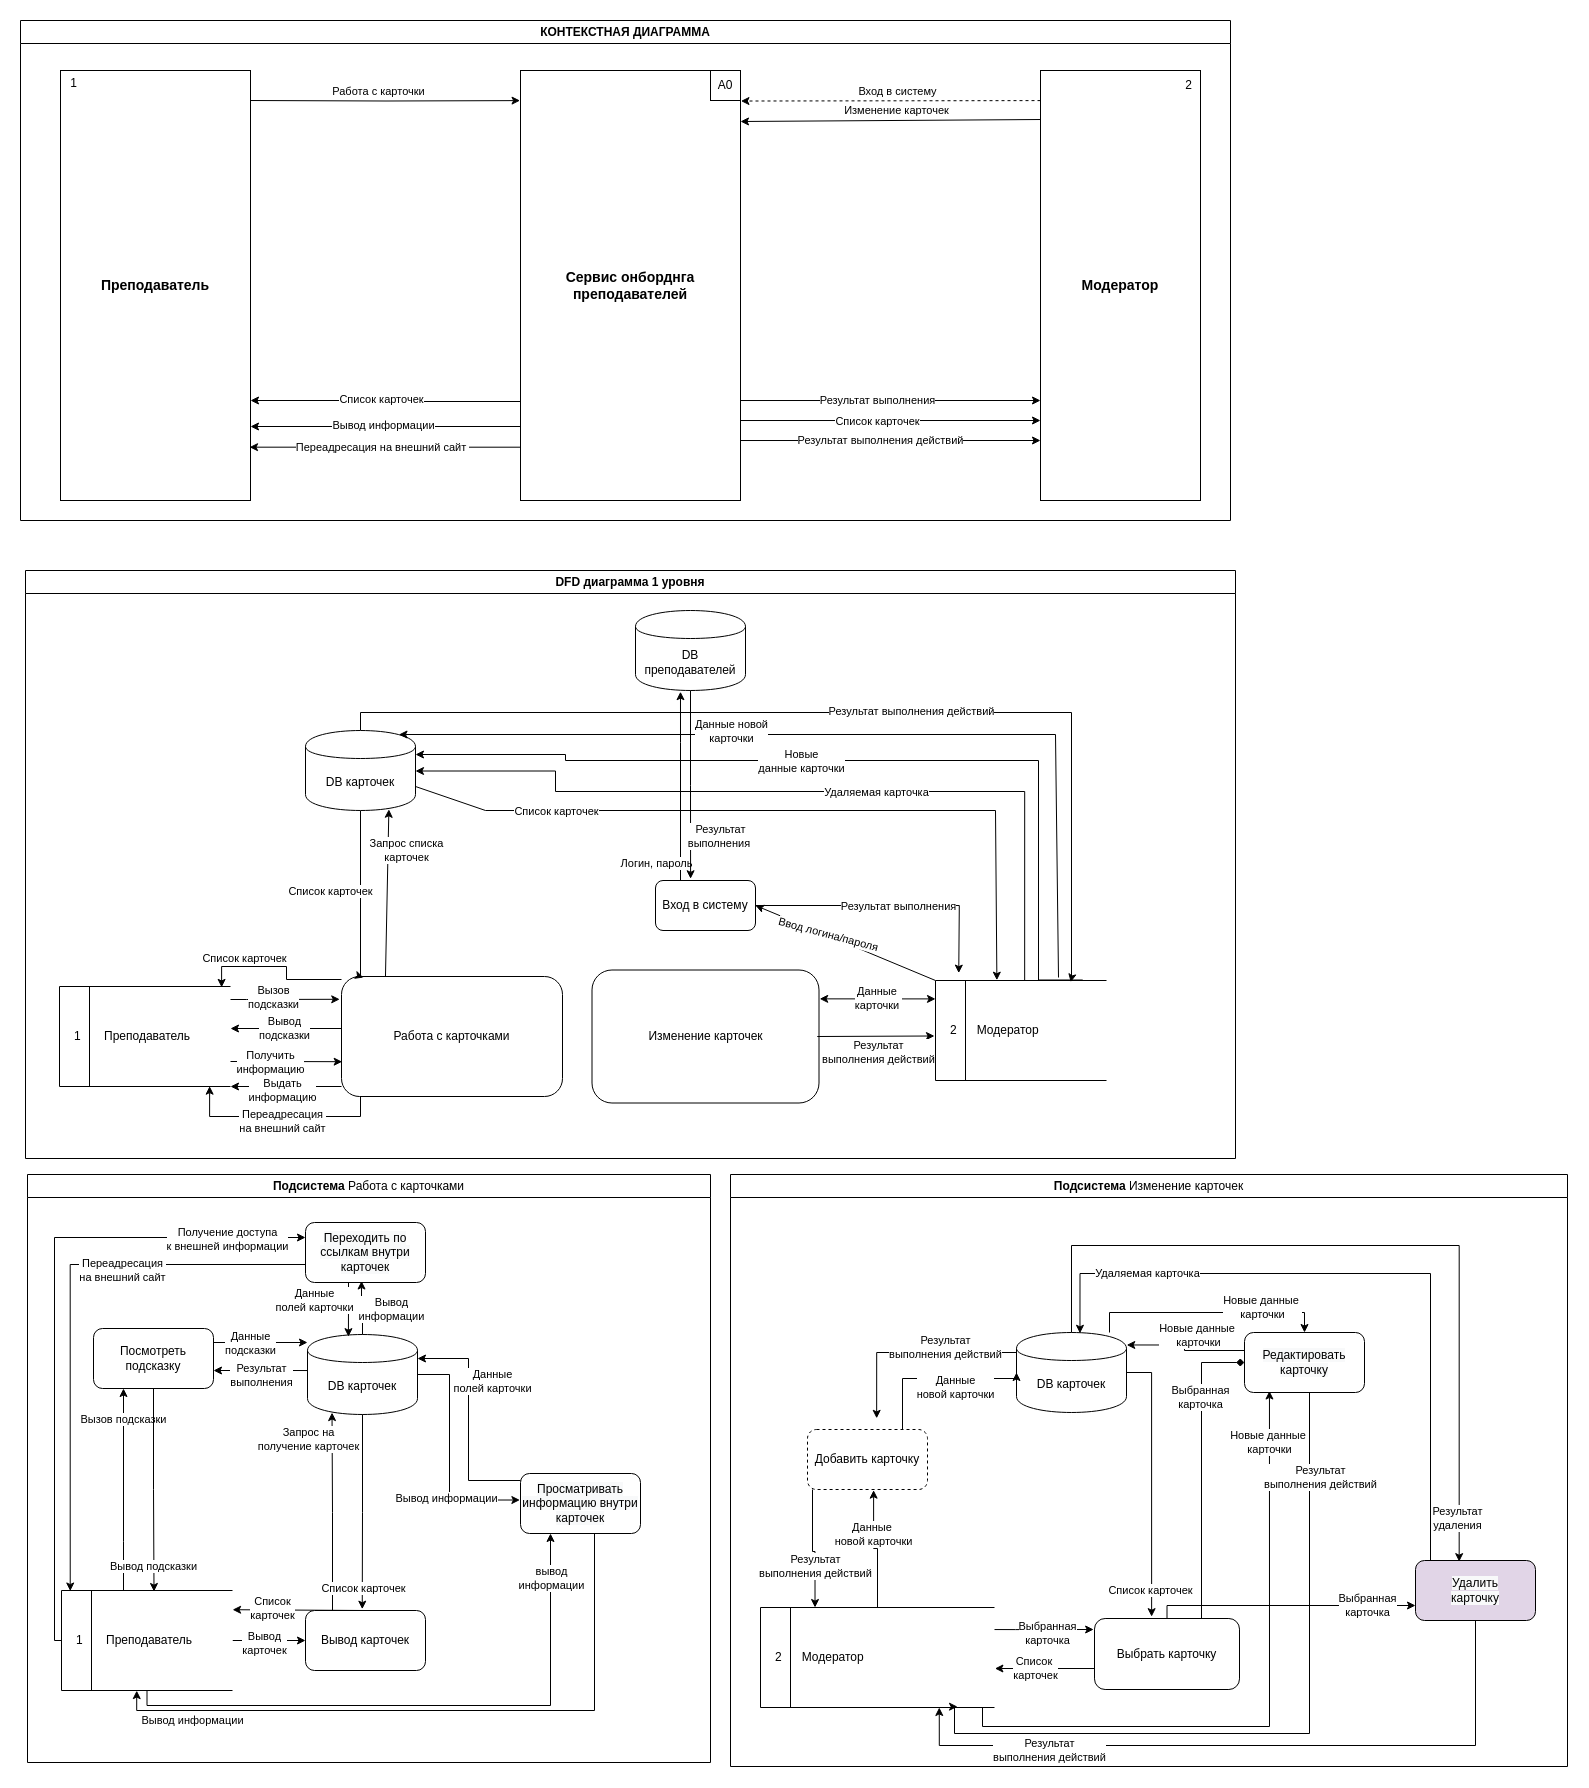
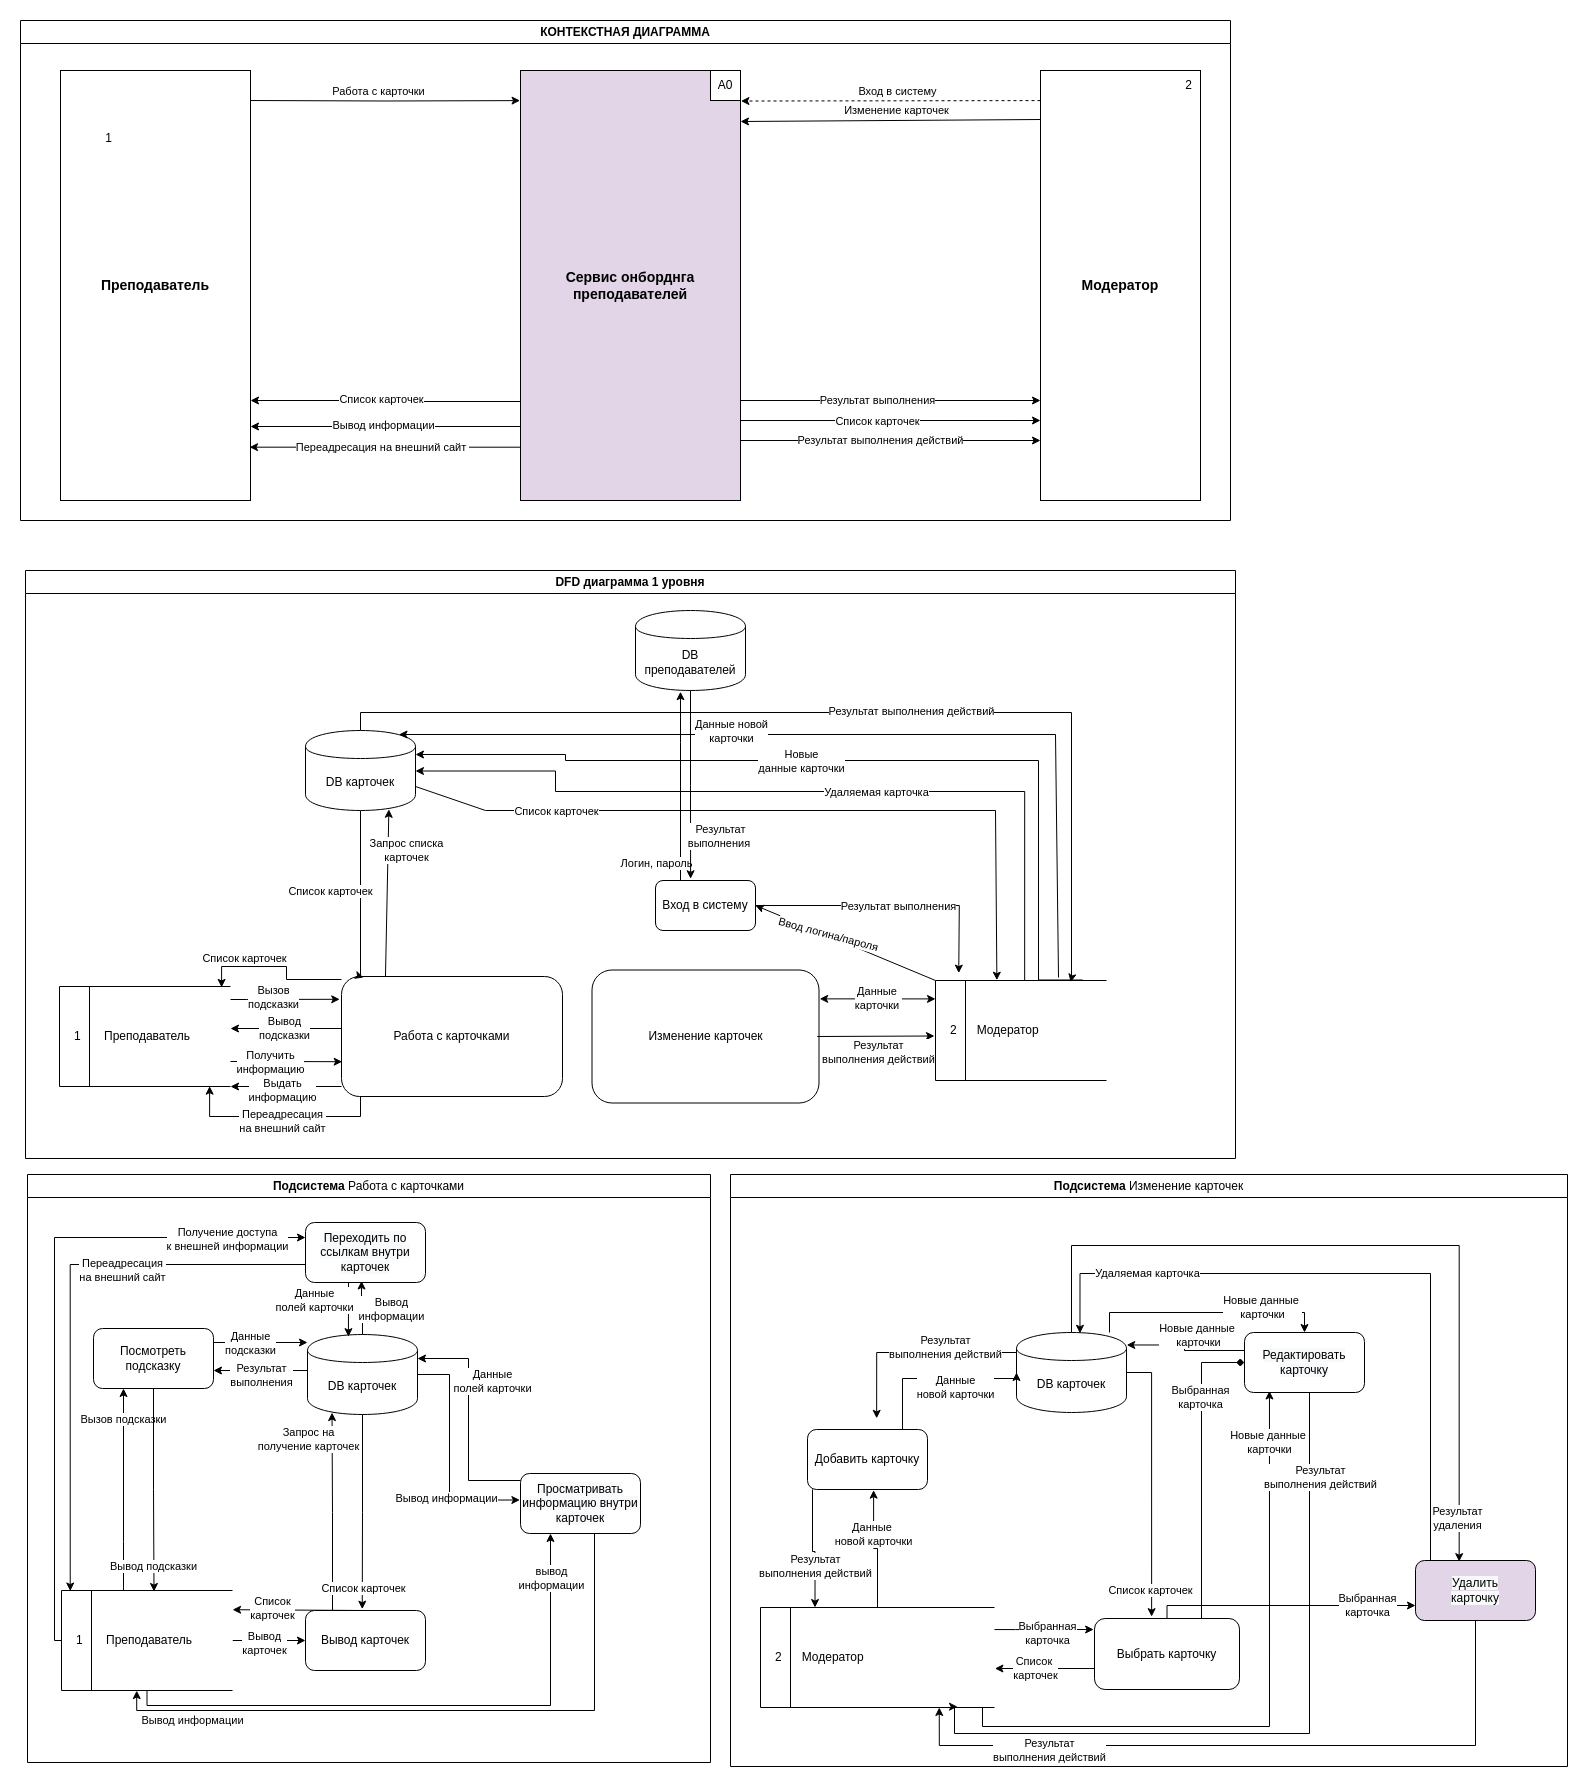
(73, 84) -> (108, 139)
(631, 286) -> (631, 286)
(868, 1460) -> (868, 1460)
